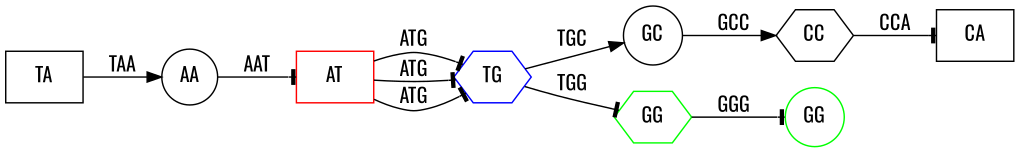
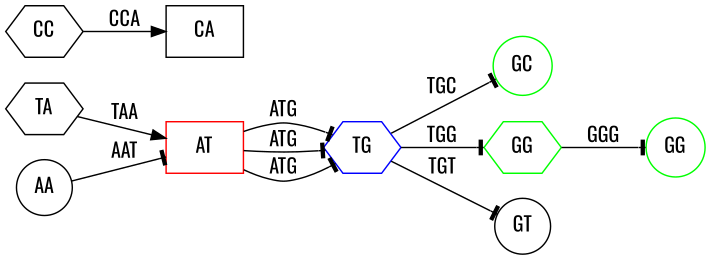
(653, 36) -> (523, 66)
(722, 36) -> none
(891, 36) -> (117, 32)
(567, 58) -> (440, 108)
(44, 77) -> (44, 109)
(115, 77) -> (115, 126)
none -> (523, 226)
